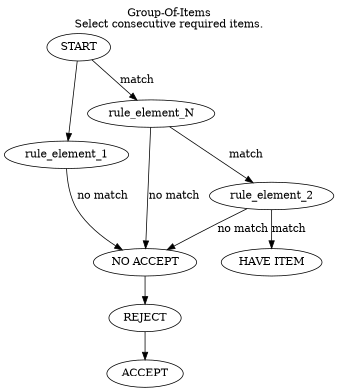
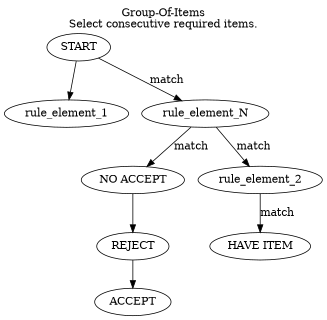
(174, 196) -> (191, 147)
(80, 214) -> none
(210, 227) -> none
